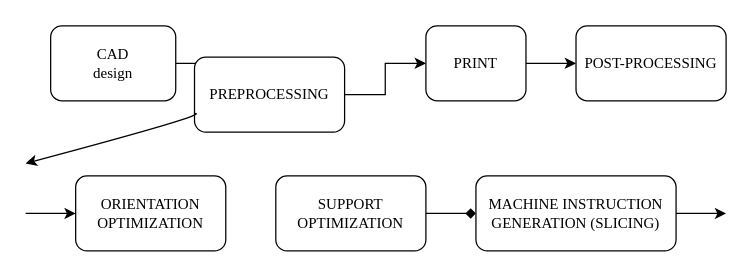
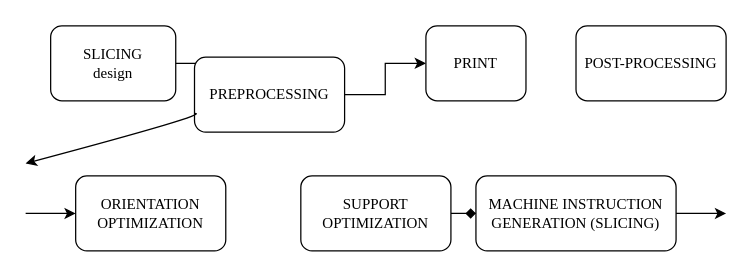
(113, 63) -> (113, 63)
(547, 63) -> none
(351, 213) -> (376, 213)
